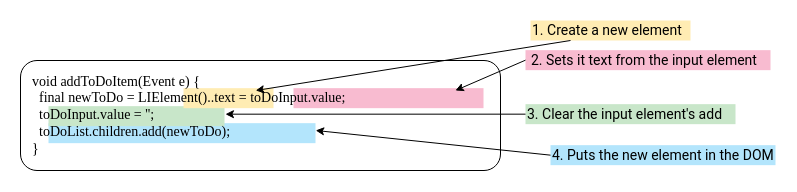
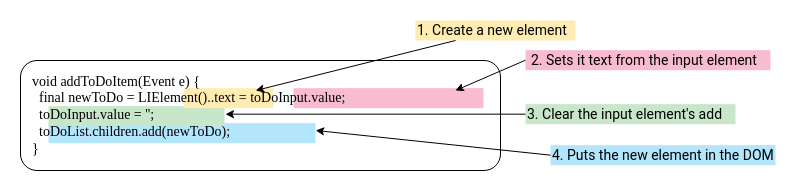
(611, 31) -> (496, 31)
